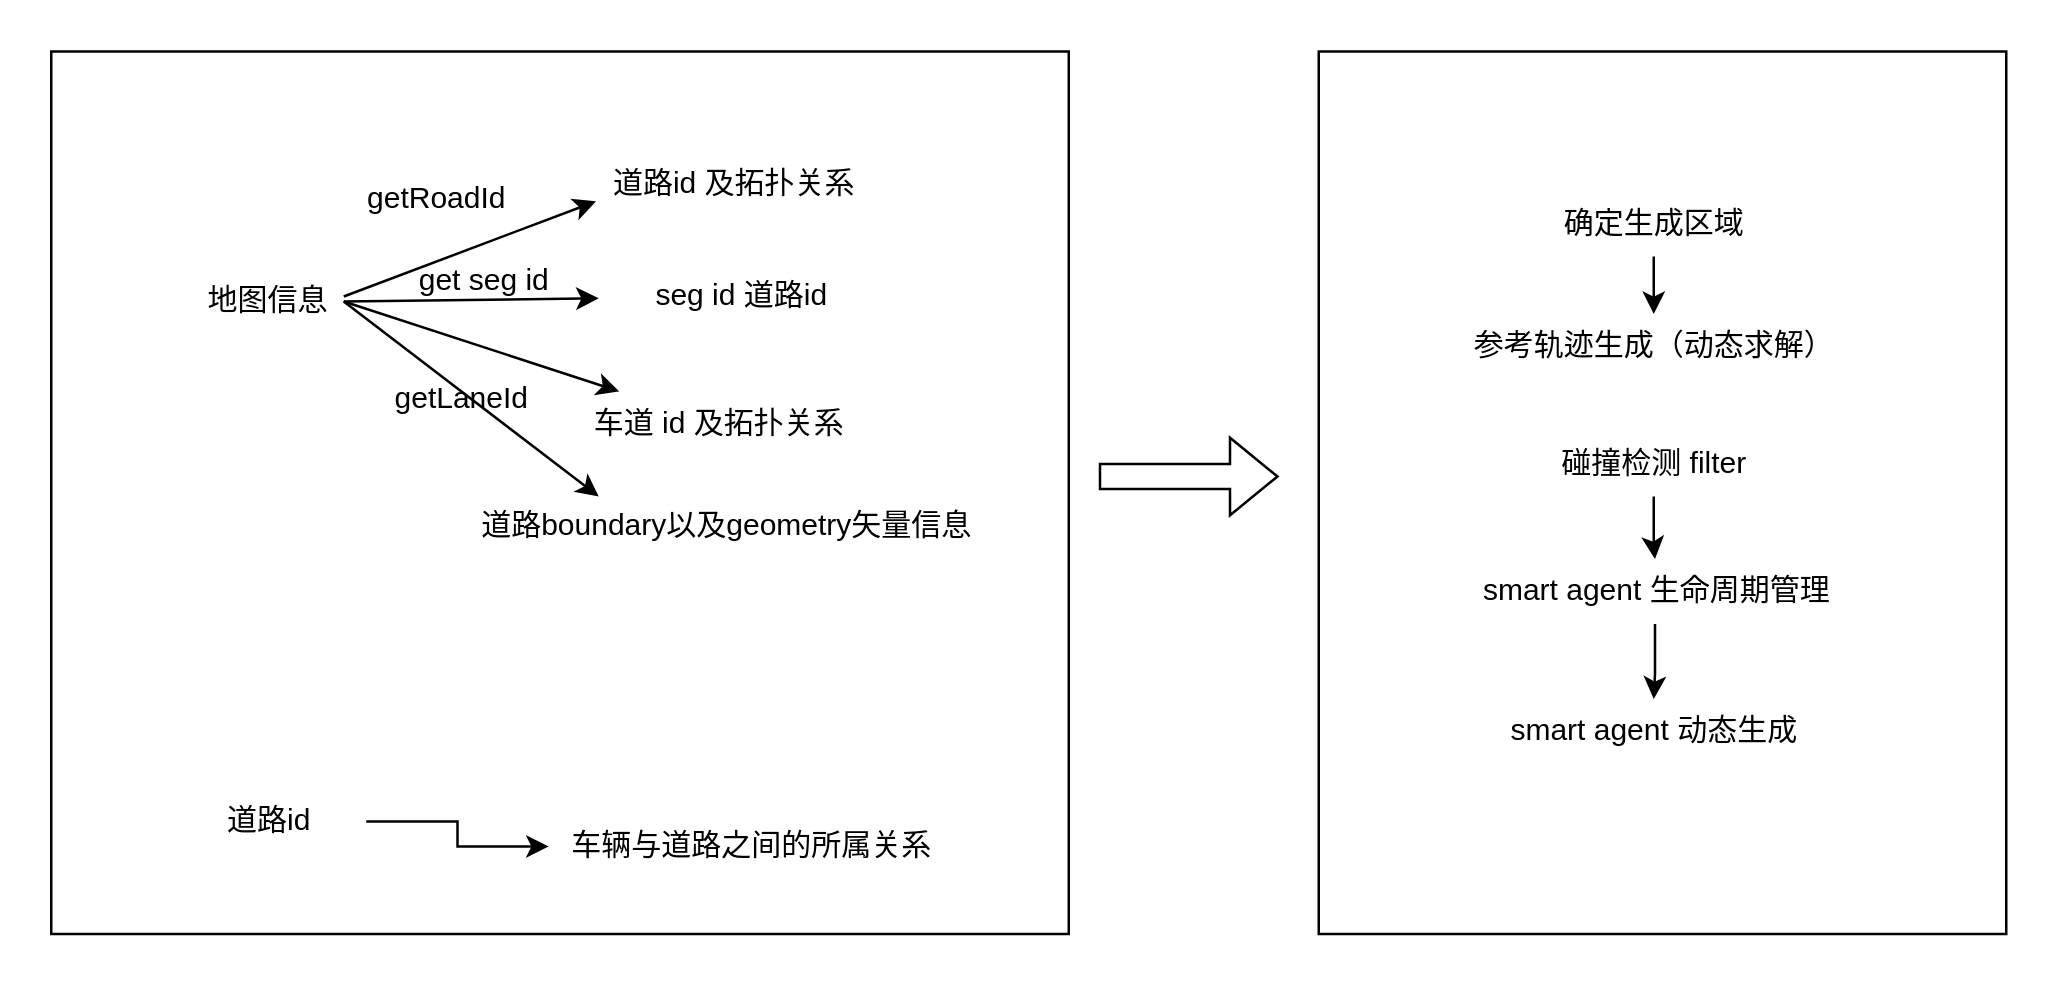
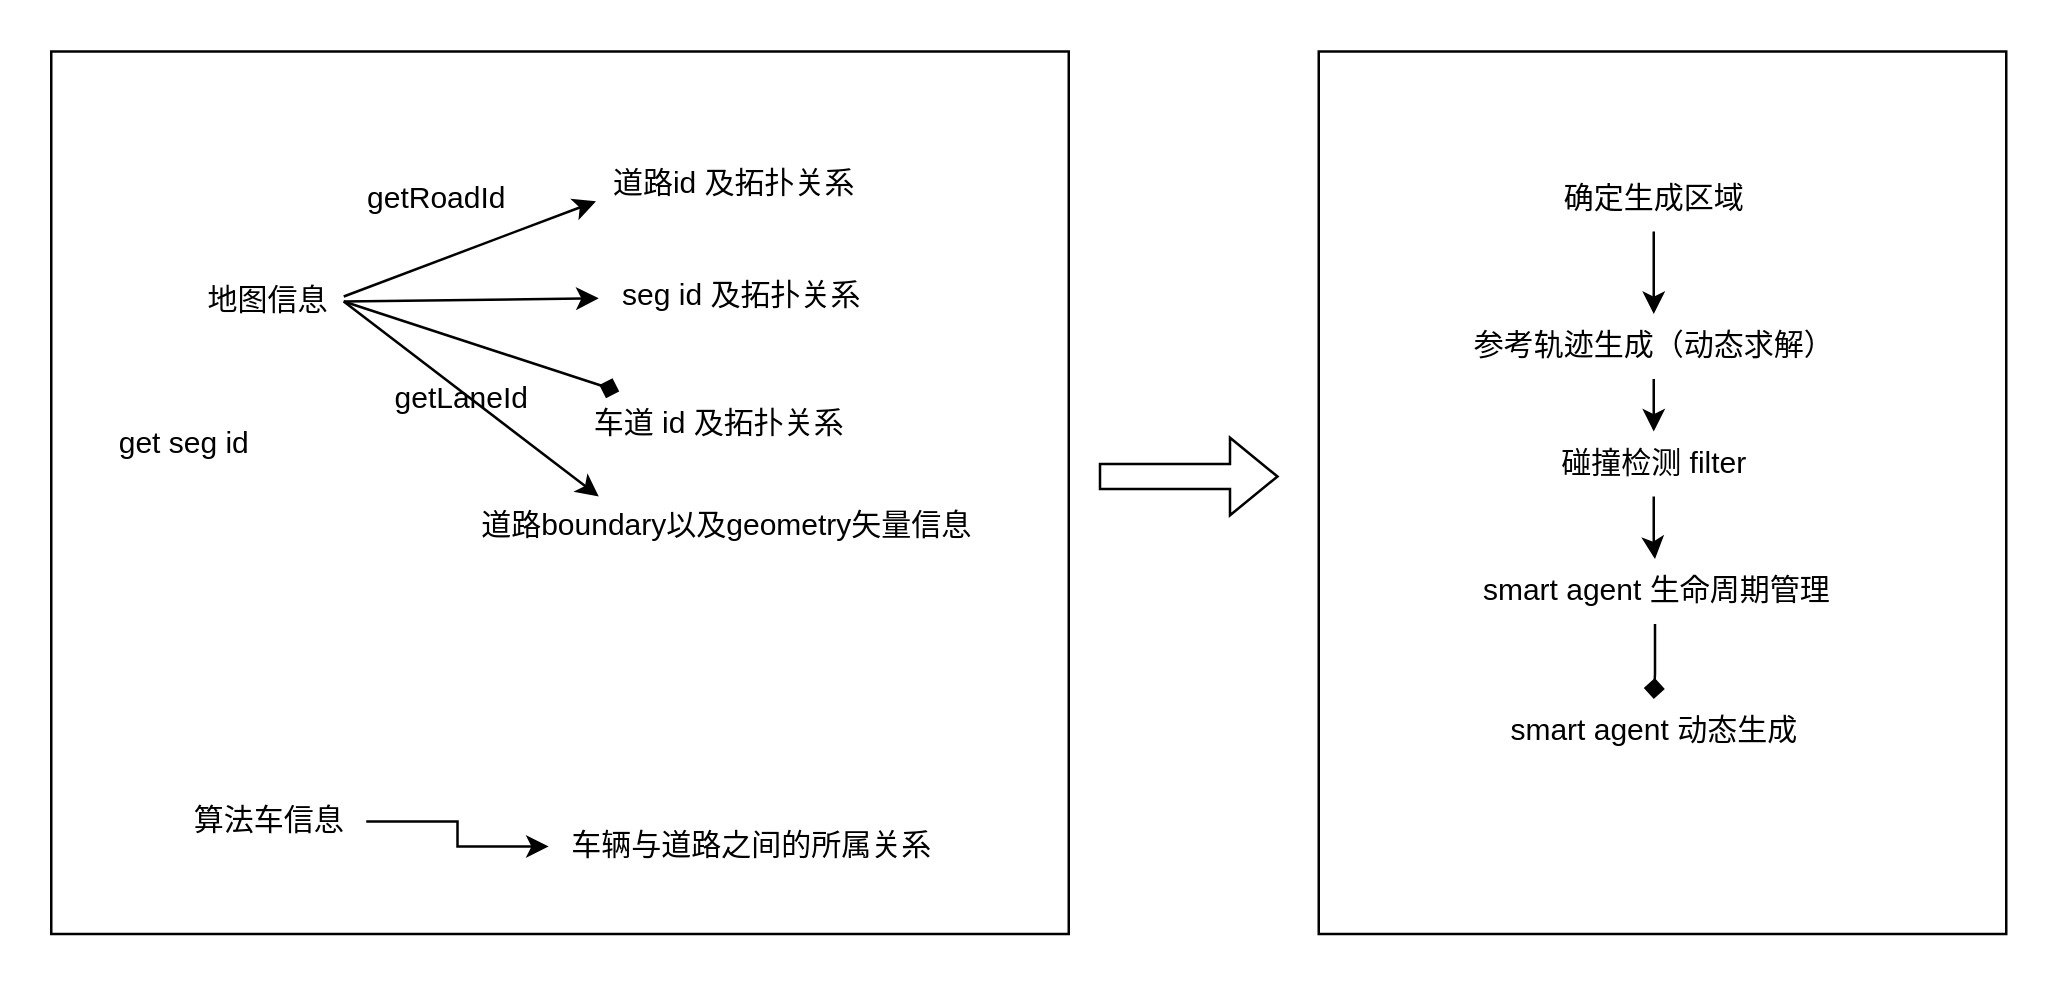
(1654, 224) -> (1654, 199)
(484, 281) -> (184, 444)
(743, 296) -> (743, 296)
(601, 385) -> (599, 385)
none -> (1654, 414)
(1655, 680) -> (1655, 678)
(270, 821) -> (270, 821)
